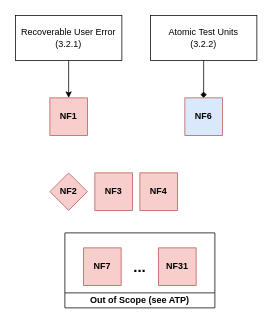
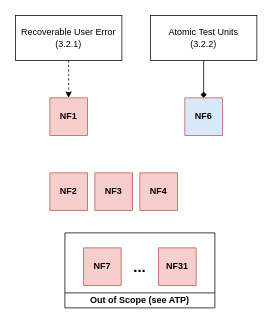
(69, 77) -> (69, 77)
(69, 192) -> (69, 192)
